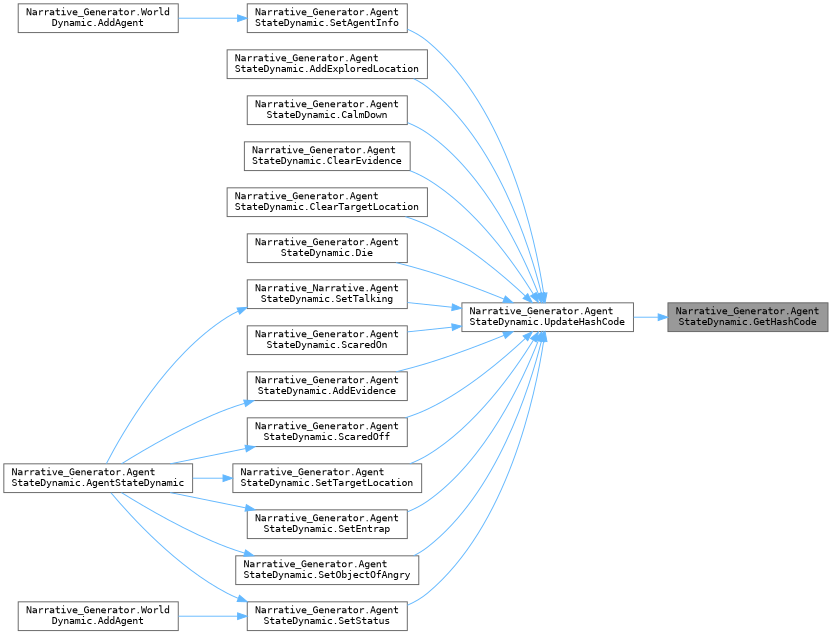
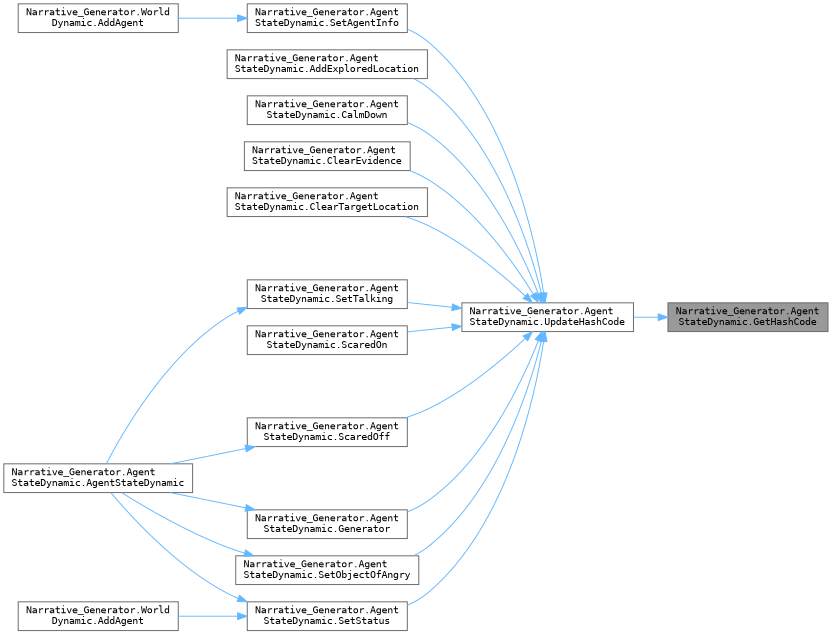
(327, 248) -> none
(327, 294) -> (327, 294)
(327, 386) -> none
(327, 478) -> none
(327, 524) -> (327, 524)
